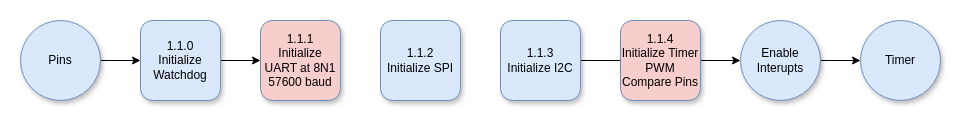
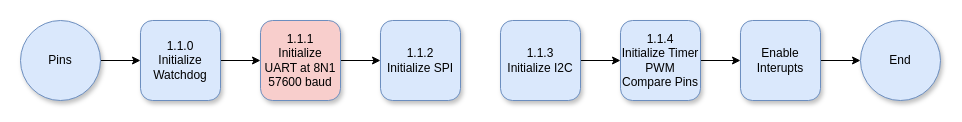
none -> (357, 61)
(615, 61) -> (612, 61)
(661, 61) -> (661, 61)
(781, 61) -> (781, 61)
(901, 61) -> (901, 61)
